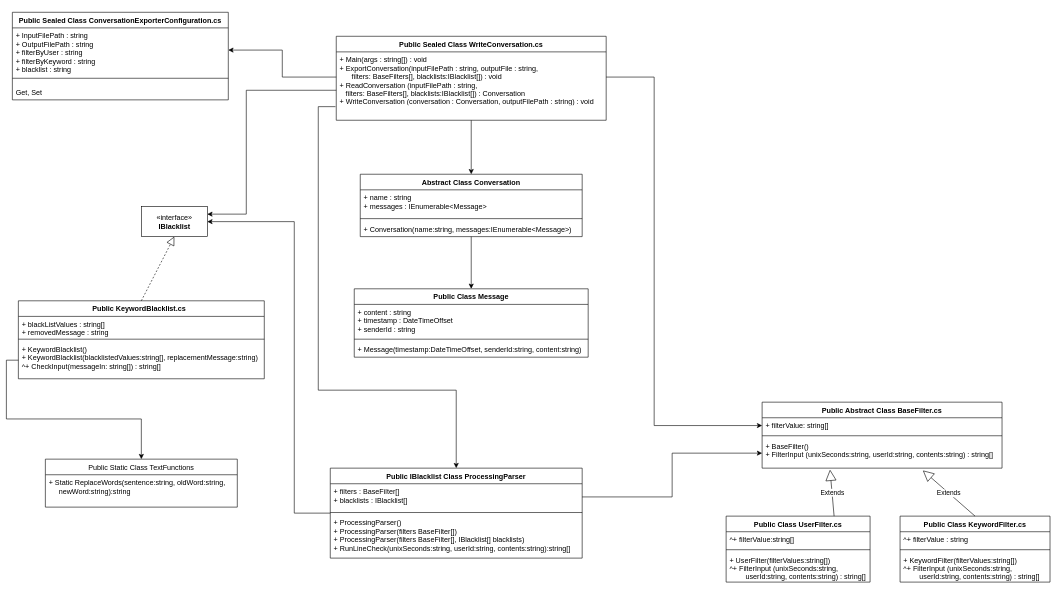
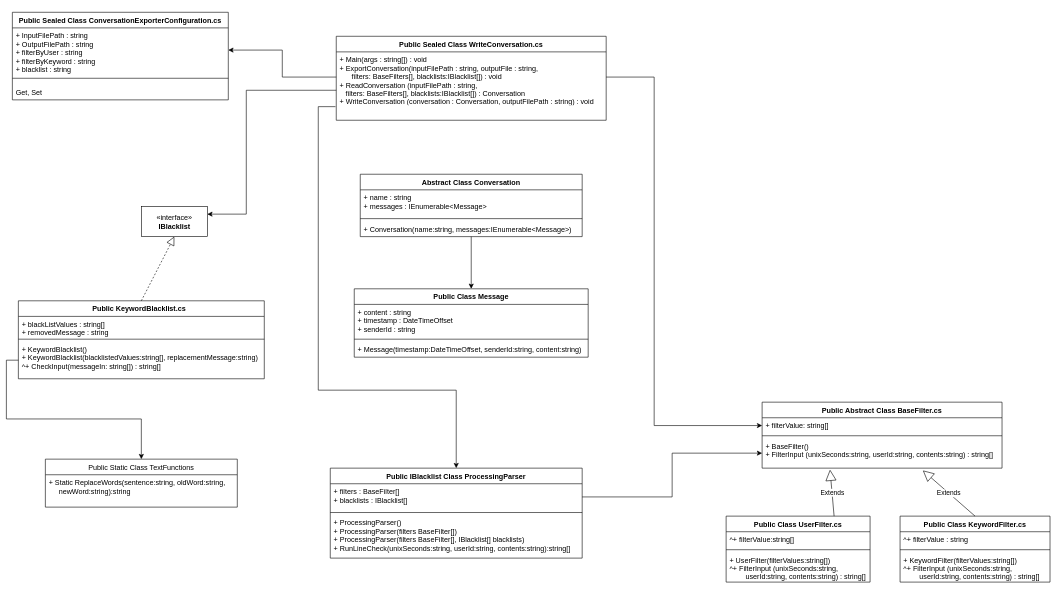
(471, 168) -> none
(253, 222) -> none
